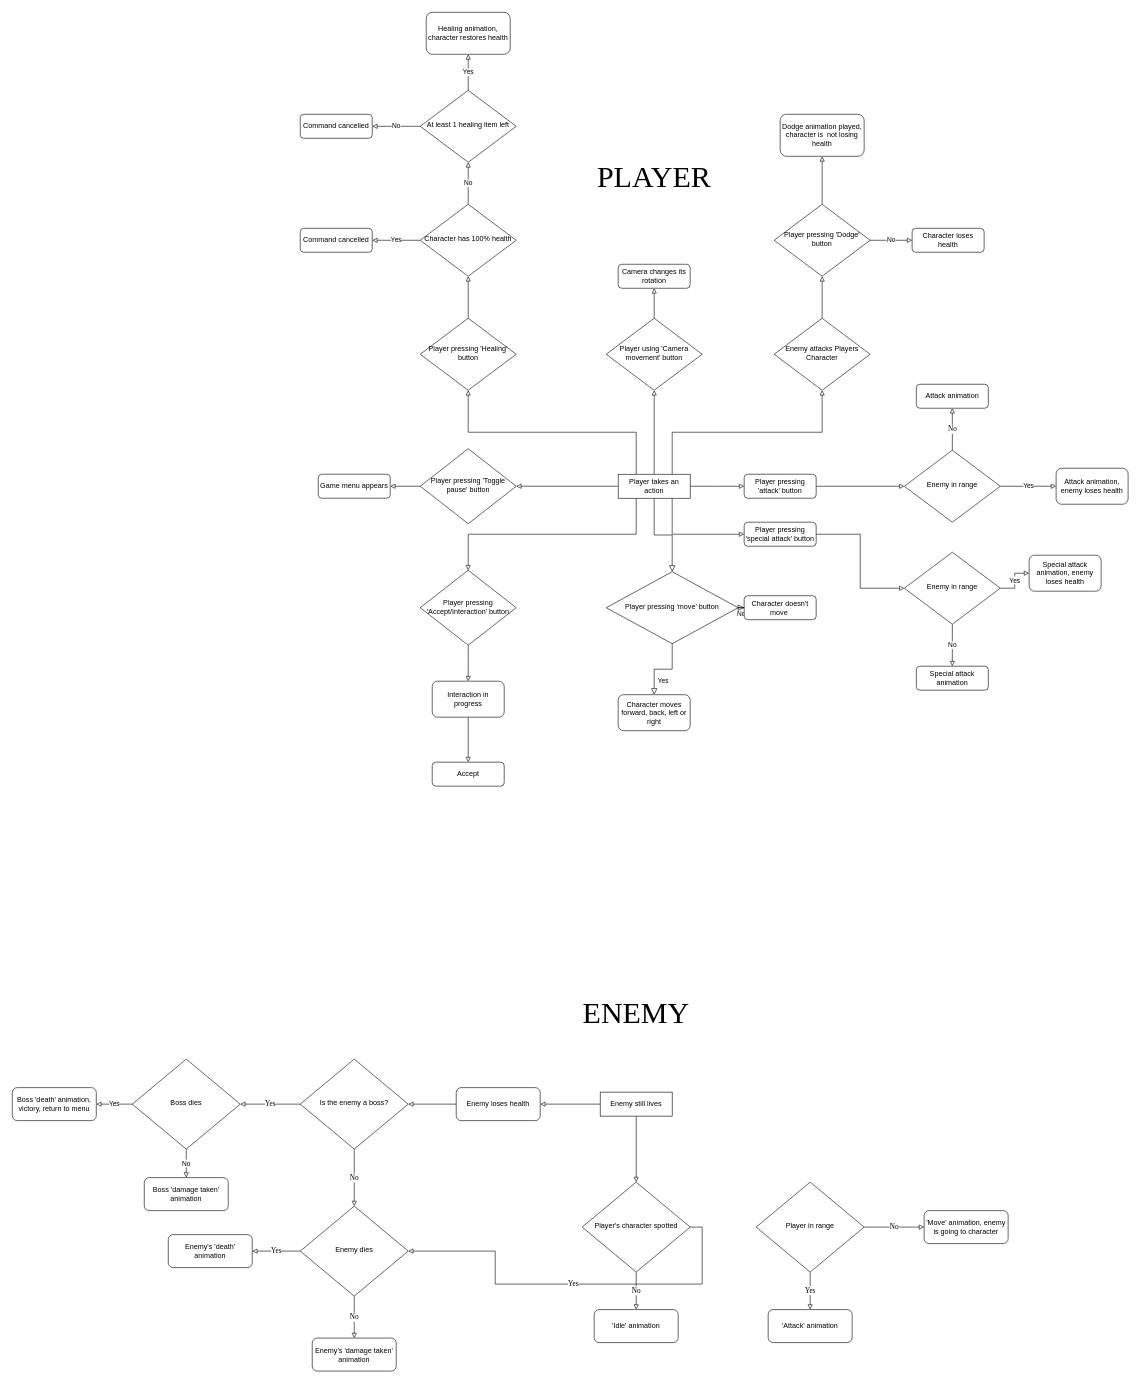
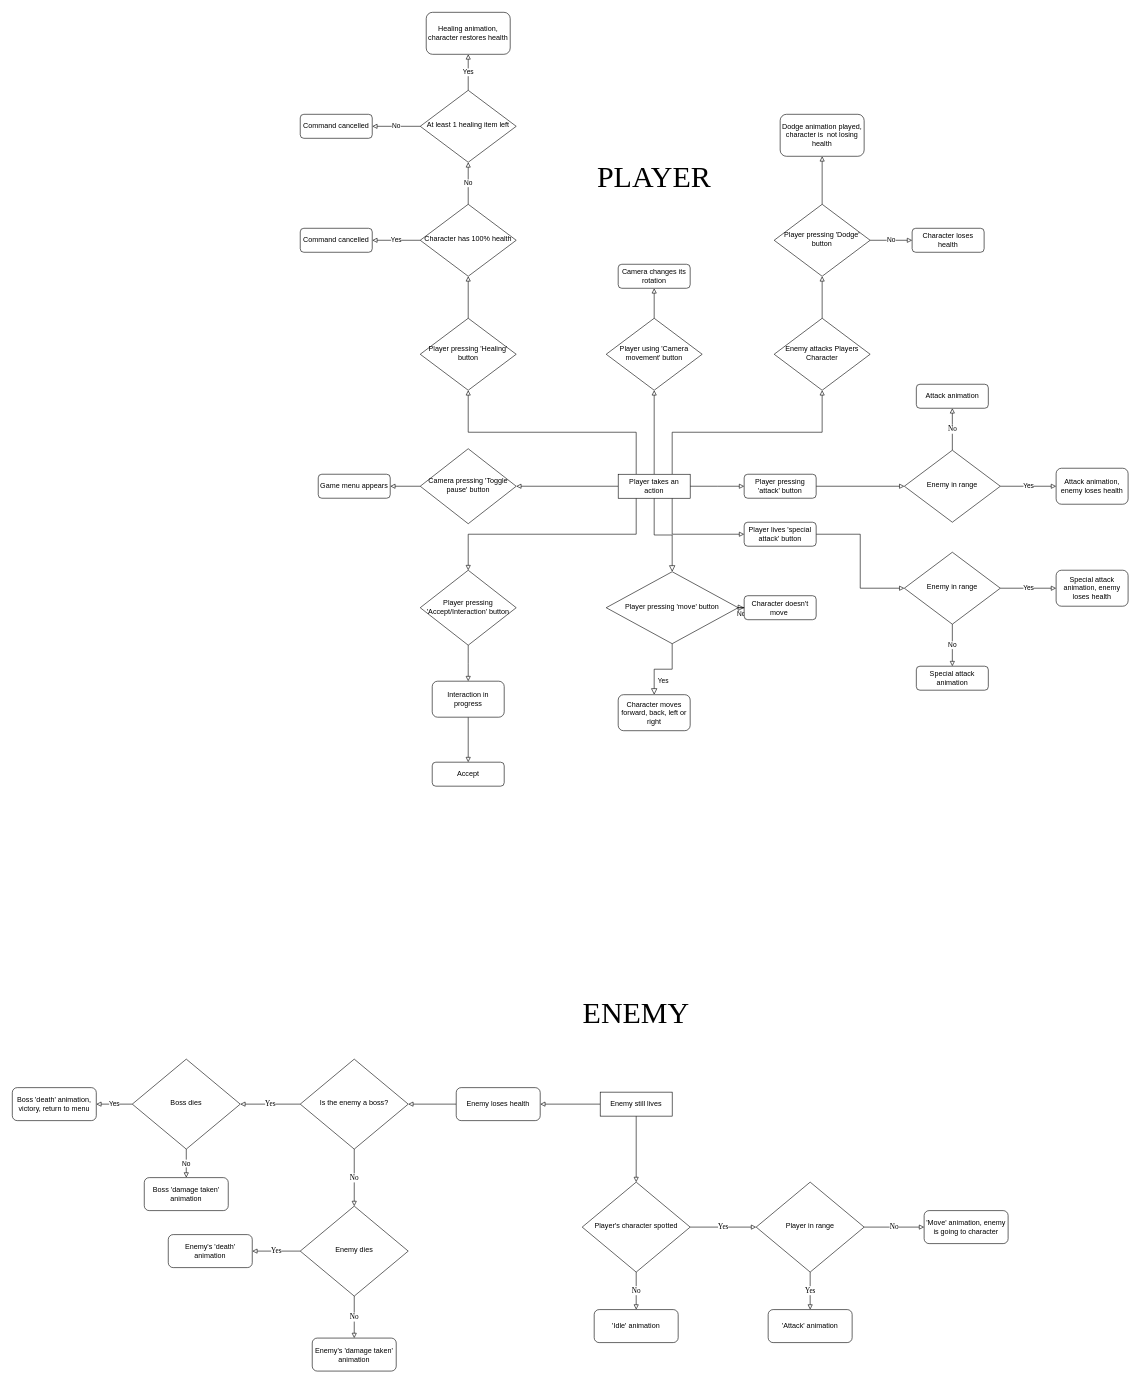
(468, 485) -> (468, 485)
(780, 534) -> (780, 534)
(1065, 573) -> (1092, 588)
(495, 1267) -> (723, 1227)
